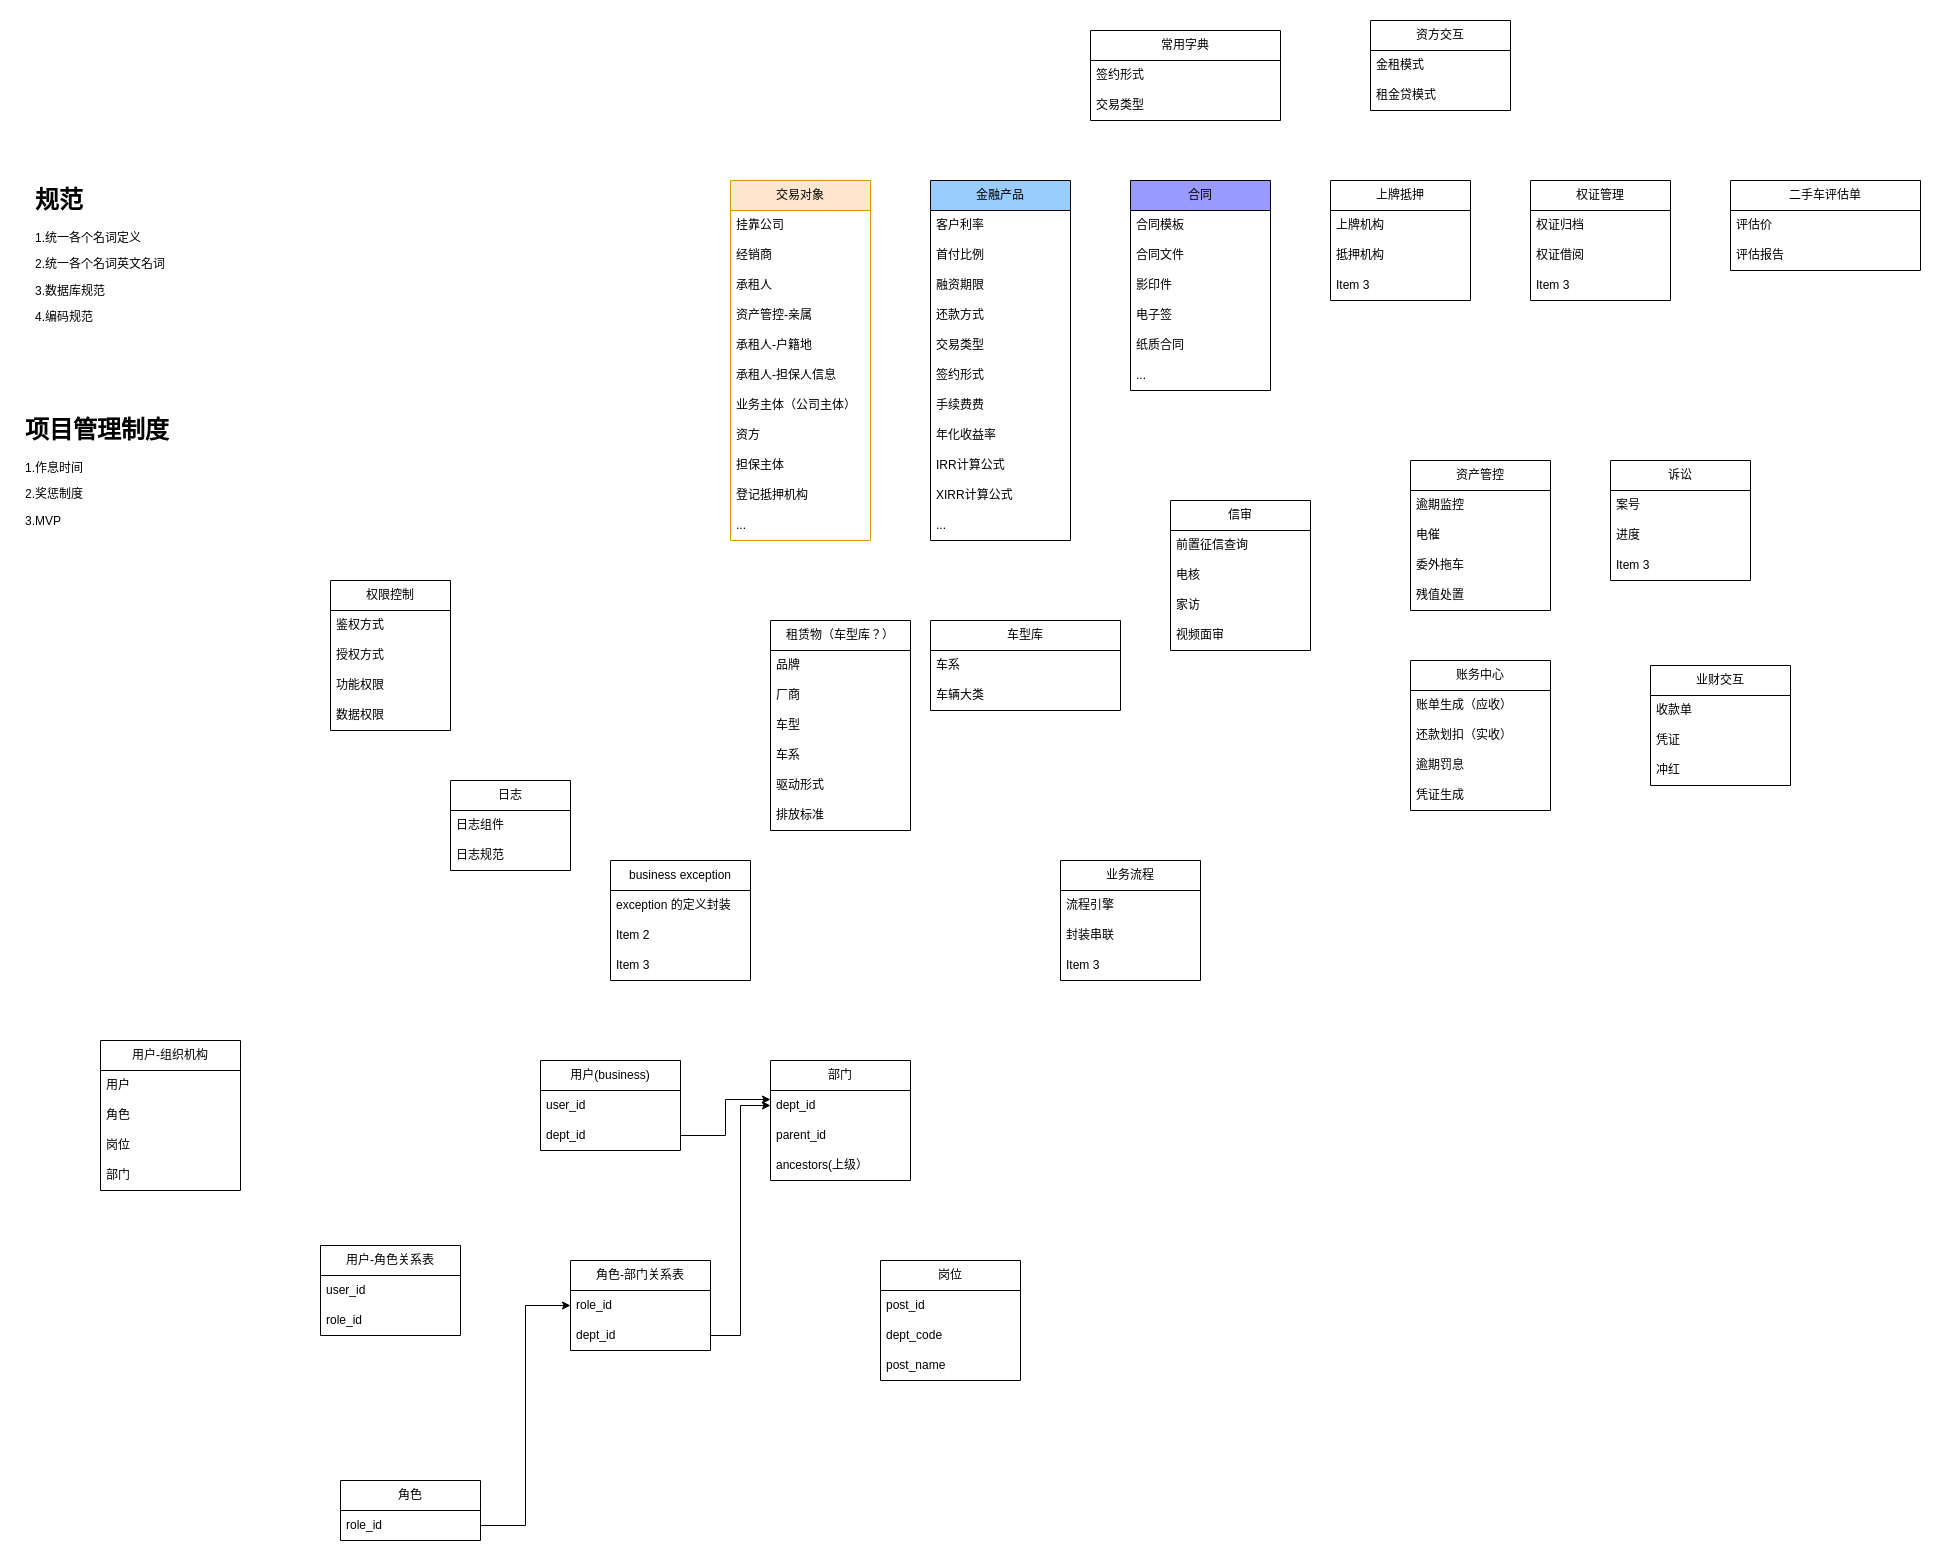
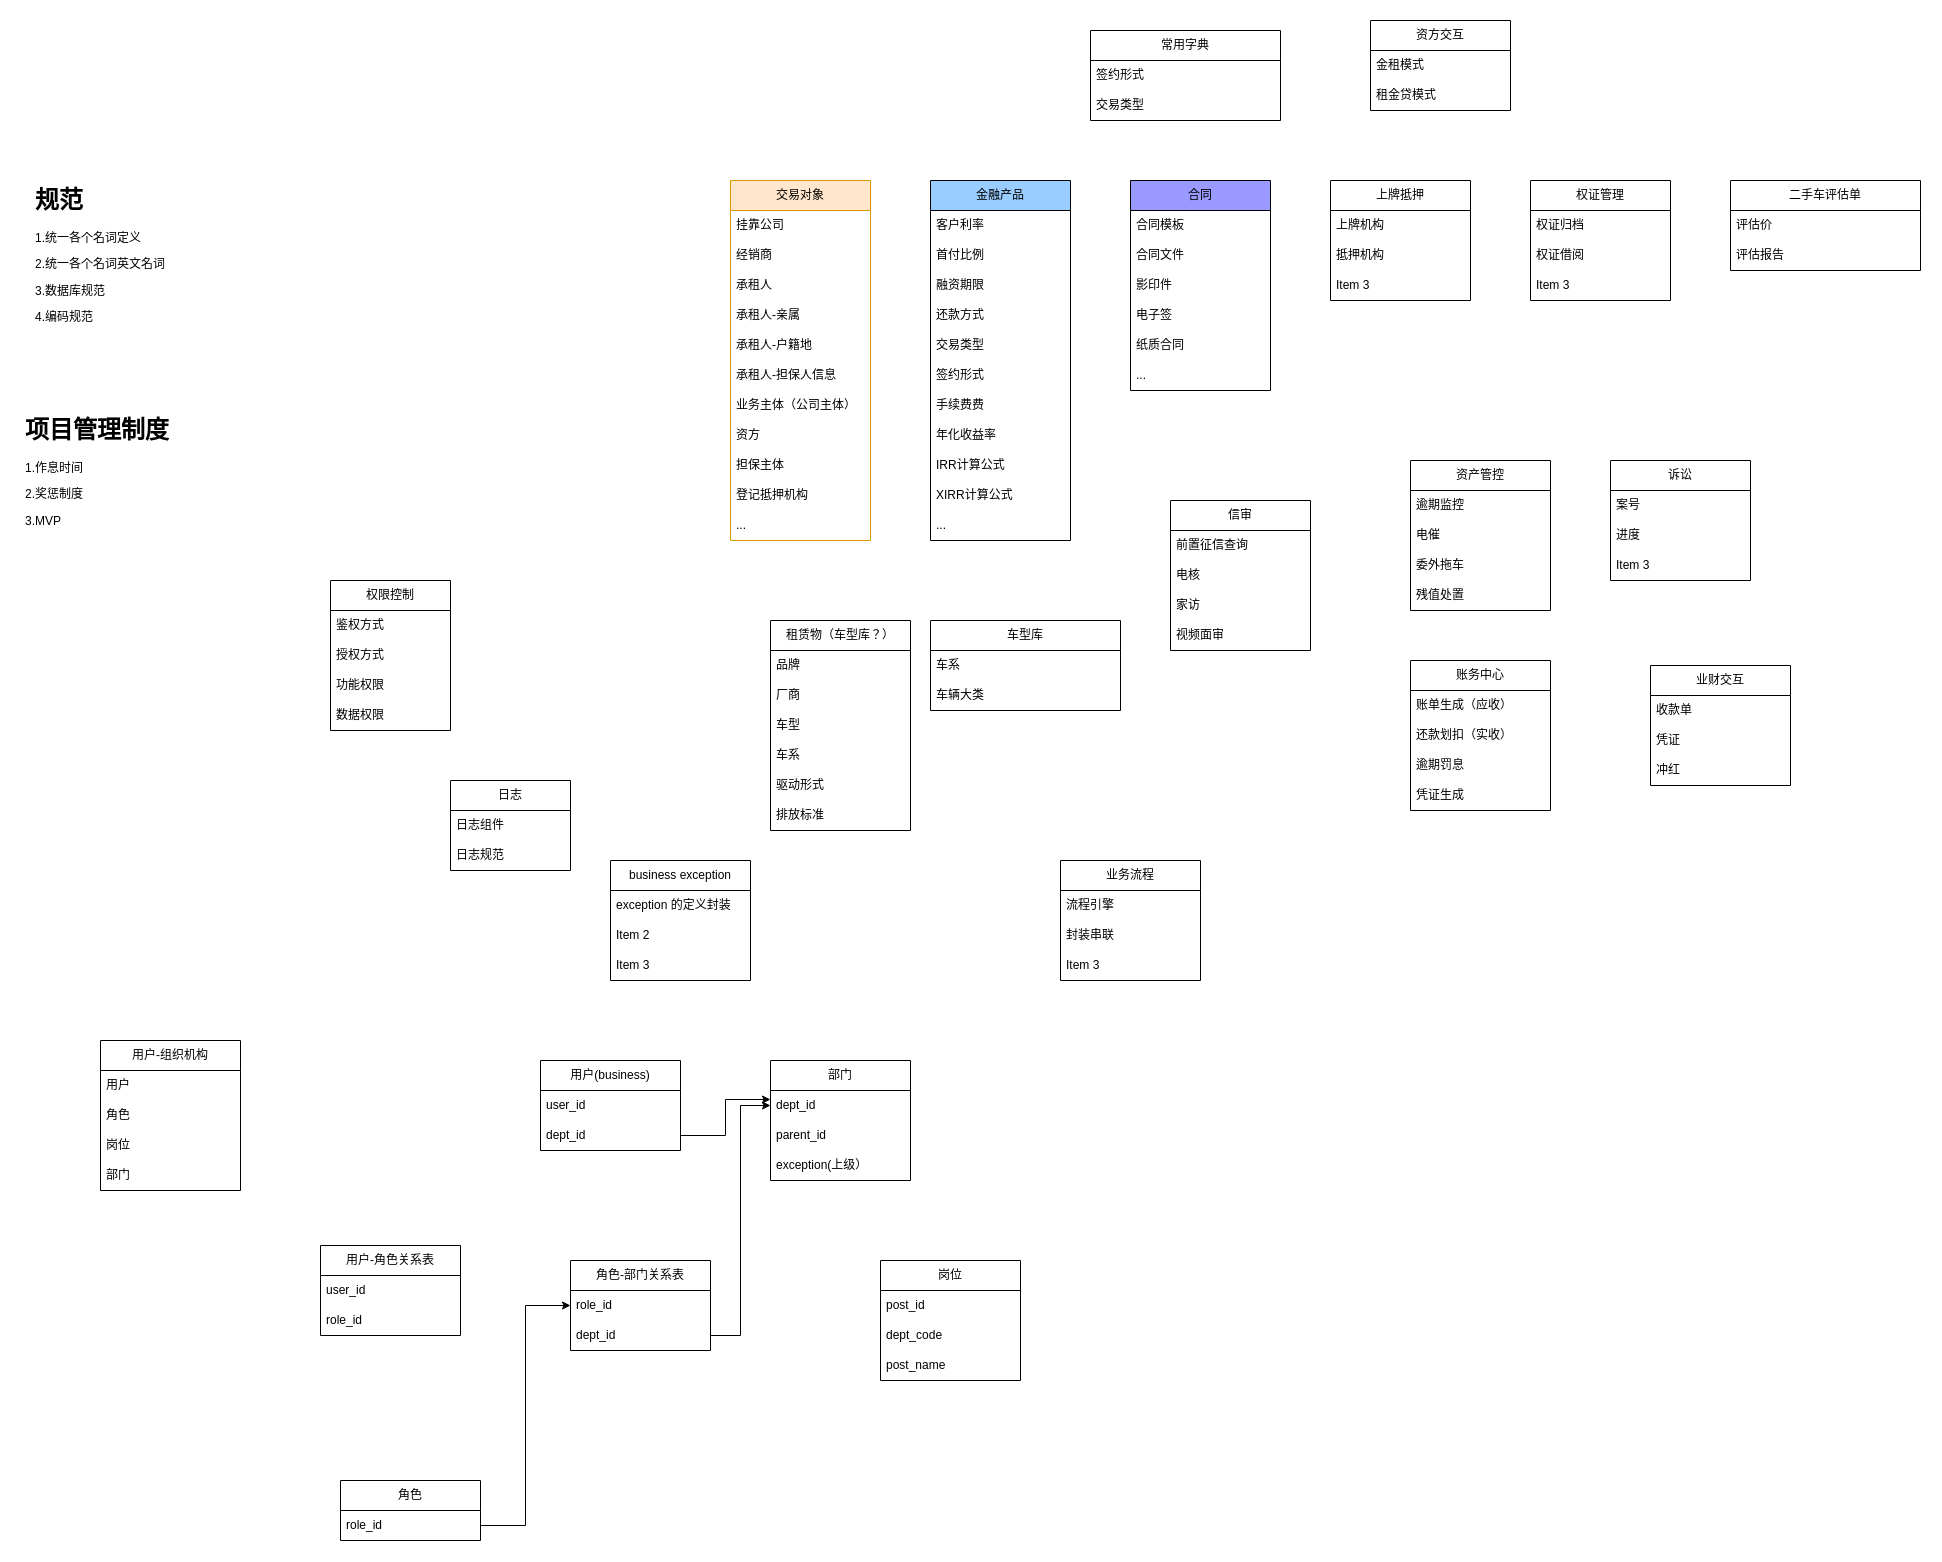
(776, 316) -> (770, 316)
(828, 1166) -> (827, 1166)
